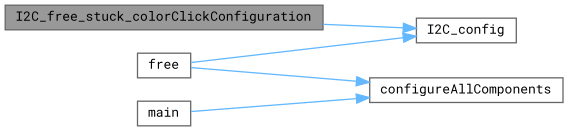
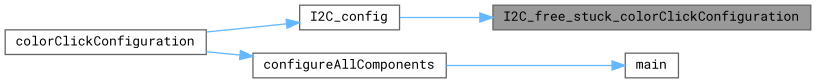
(363, 26) -> (440, 18)
(164, 66) -> (106, 42)
(274, 105) -> (529, 66)
